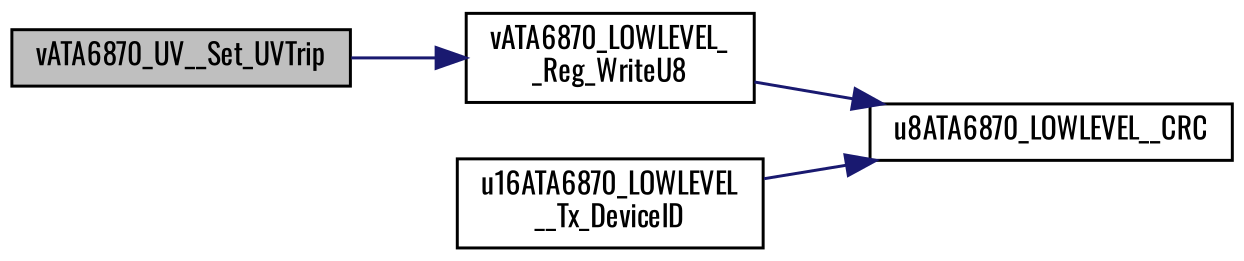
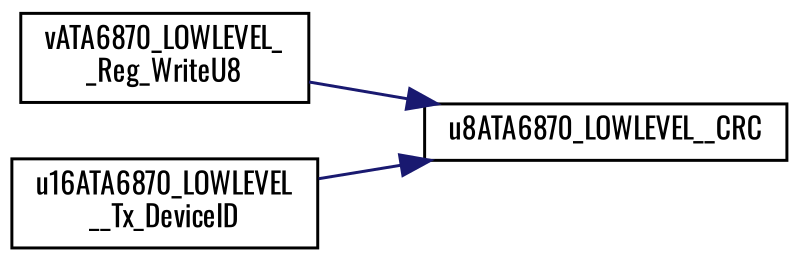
(181, 58) -> none
